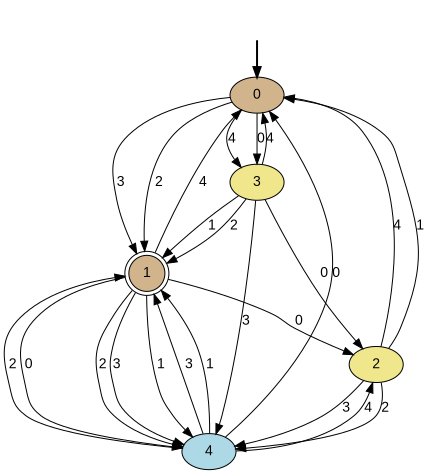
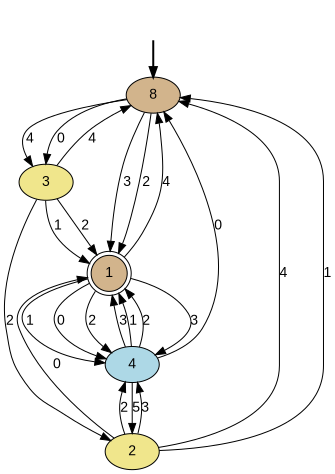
(257, 95) -> (153, 95)
(324, 273) -> (10, 321)
(259, 308) -> (33, 355)
(242, 313) -> none
(368, 408) -> (136, 408)
